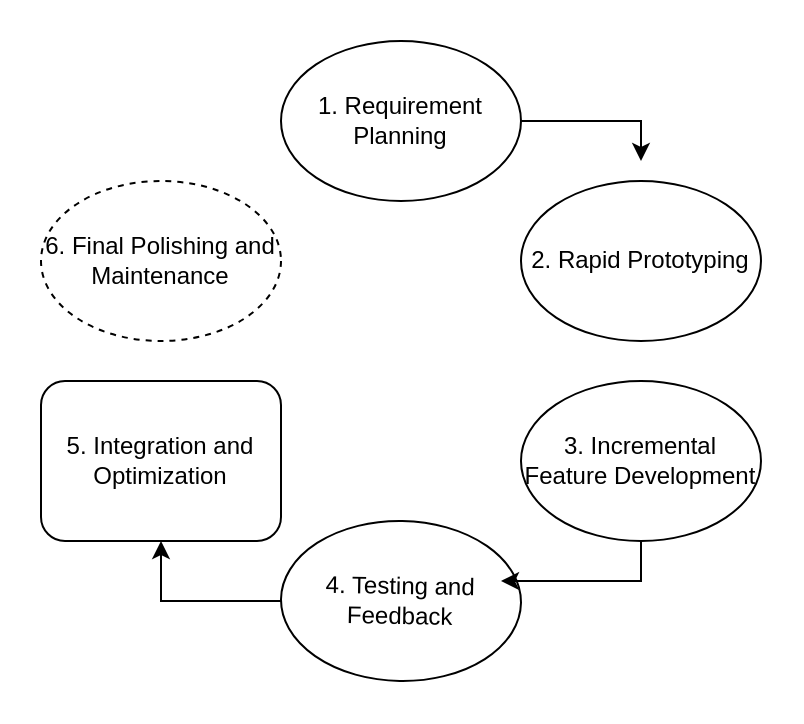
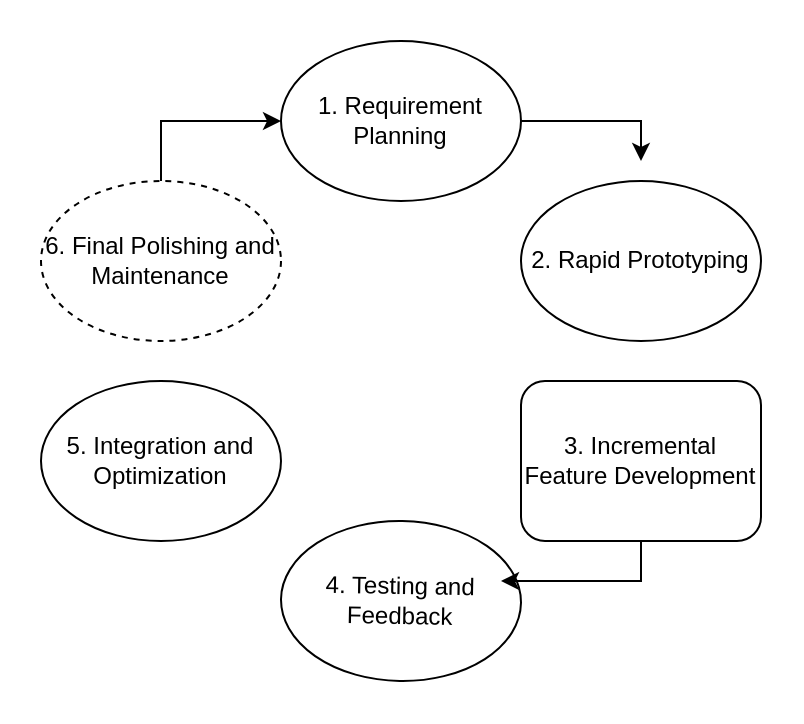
none -> (184, 121)
(161, 461) -> (161, 461)
(641, 461) -> (641, 461)
(198, 601) -> none
